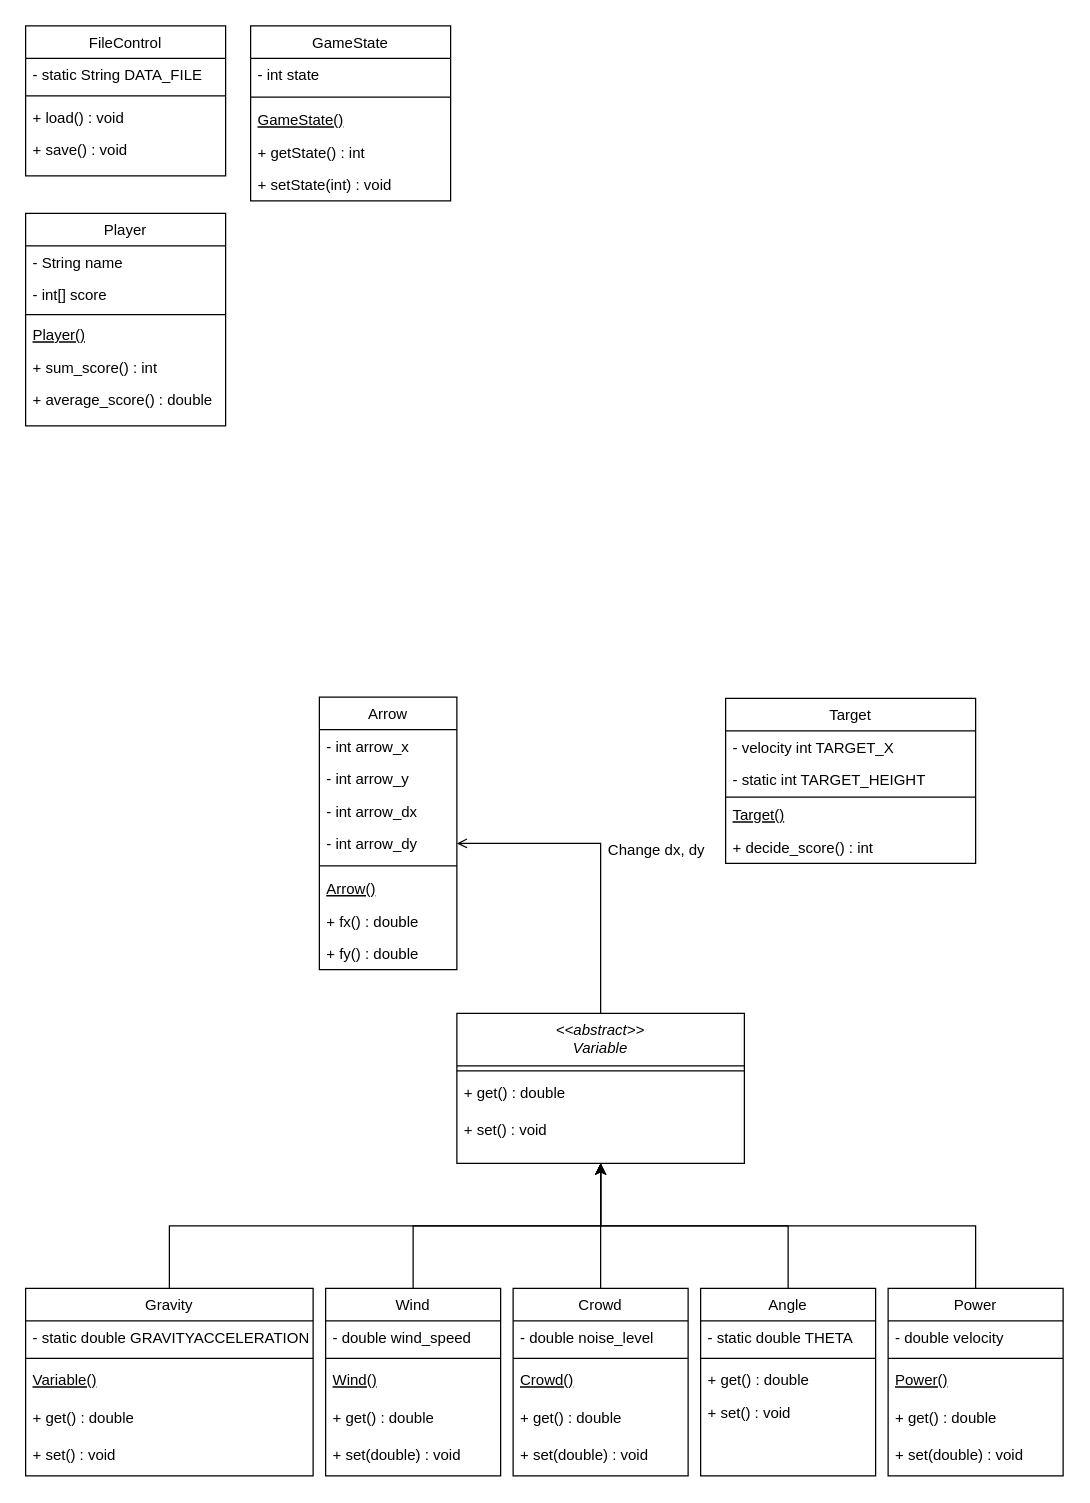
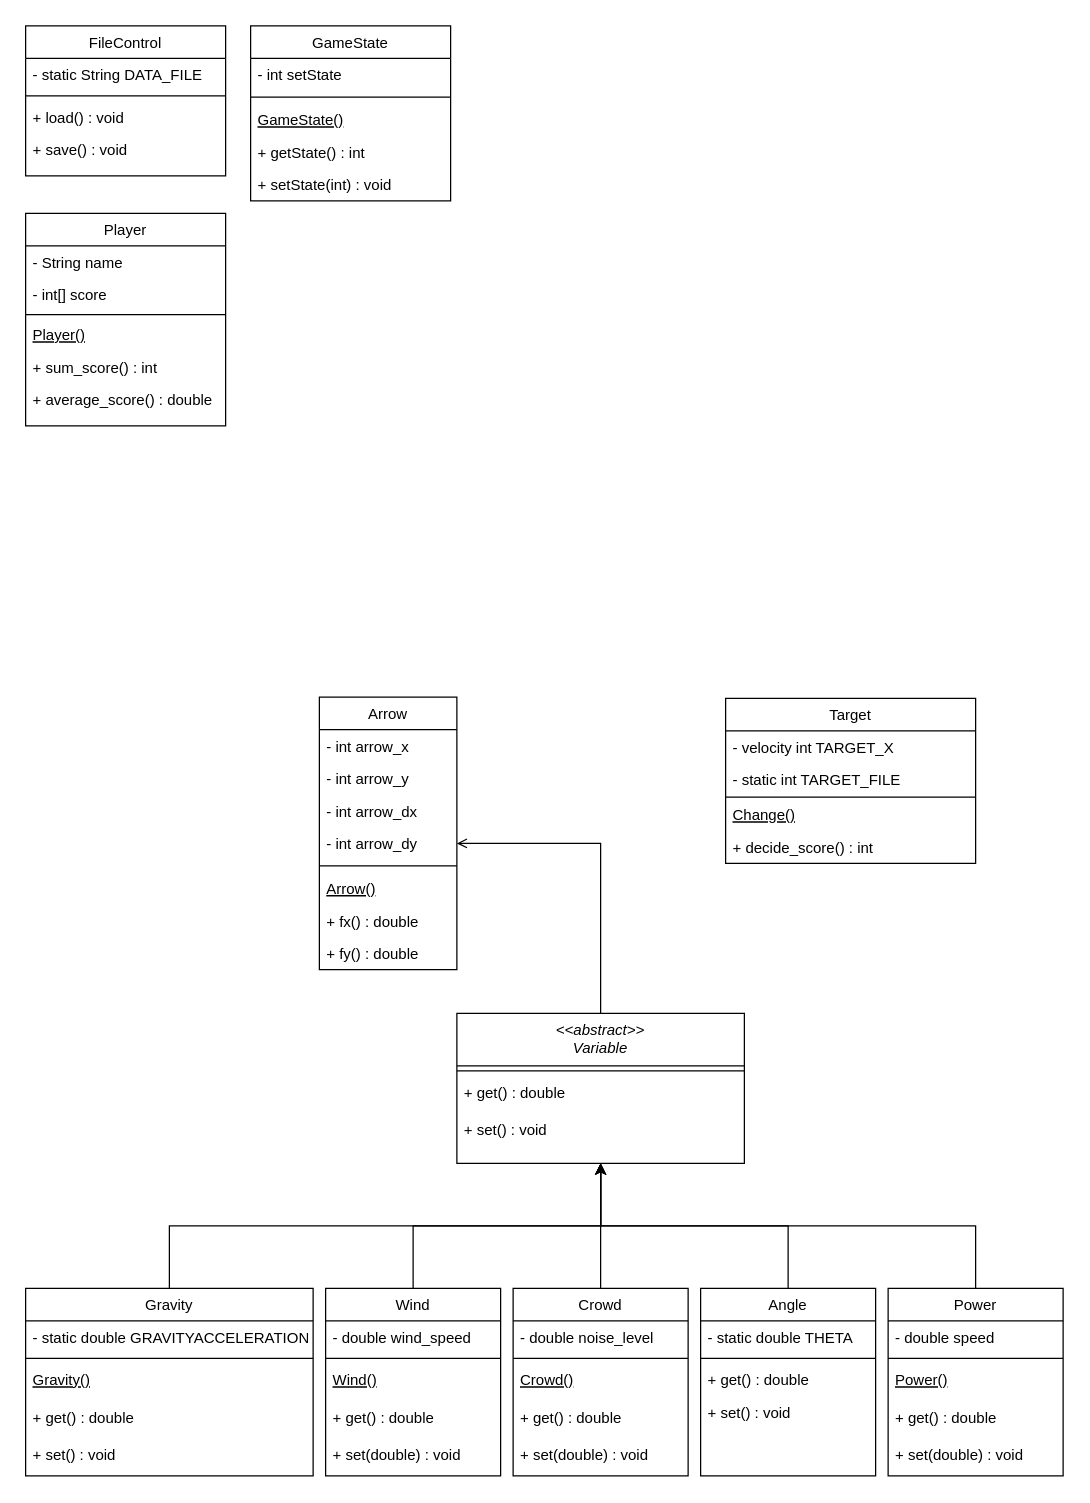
(298, 75) -> (310, 75)
(832, 780) -> (824, 780)
(766, 815) -> (766, 815)
(657, 851) -> none
(957, 1338) -> (948, 1338)
(71, 1380) -> (68, 1380)
